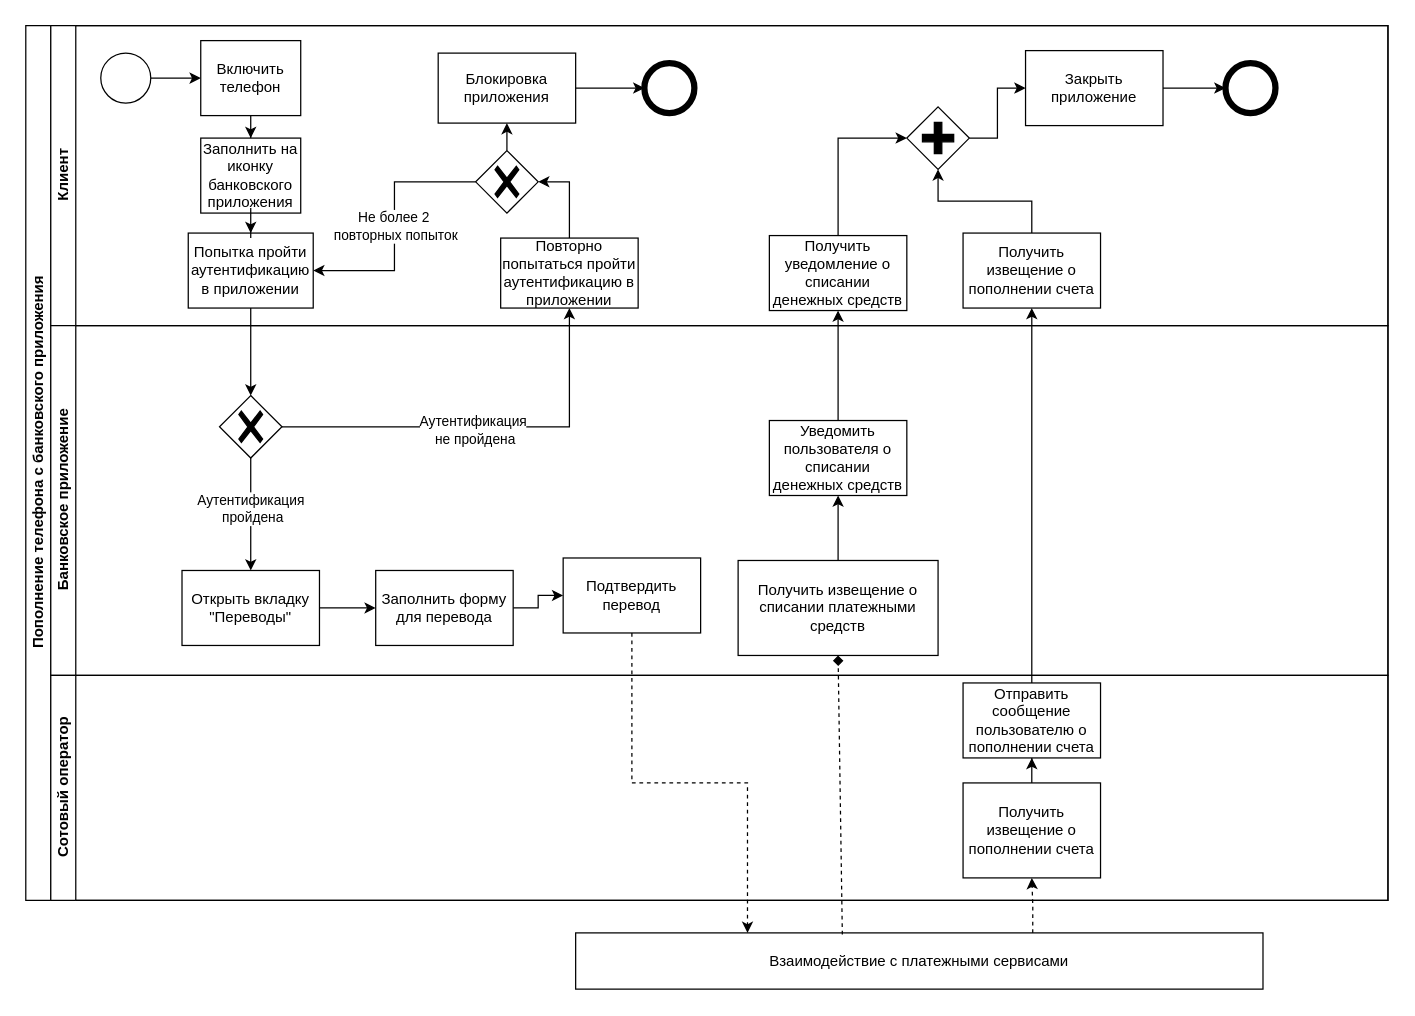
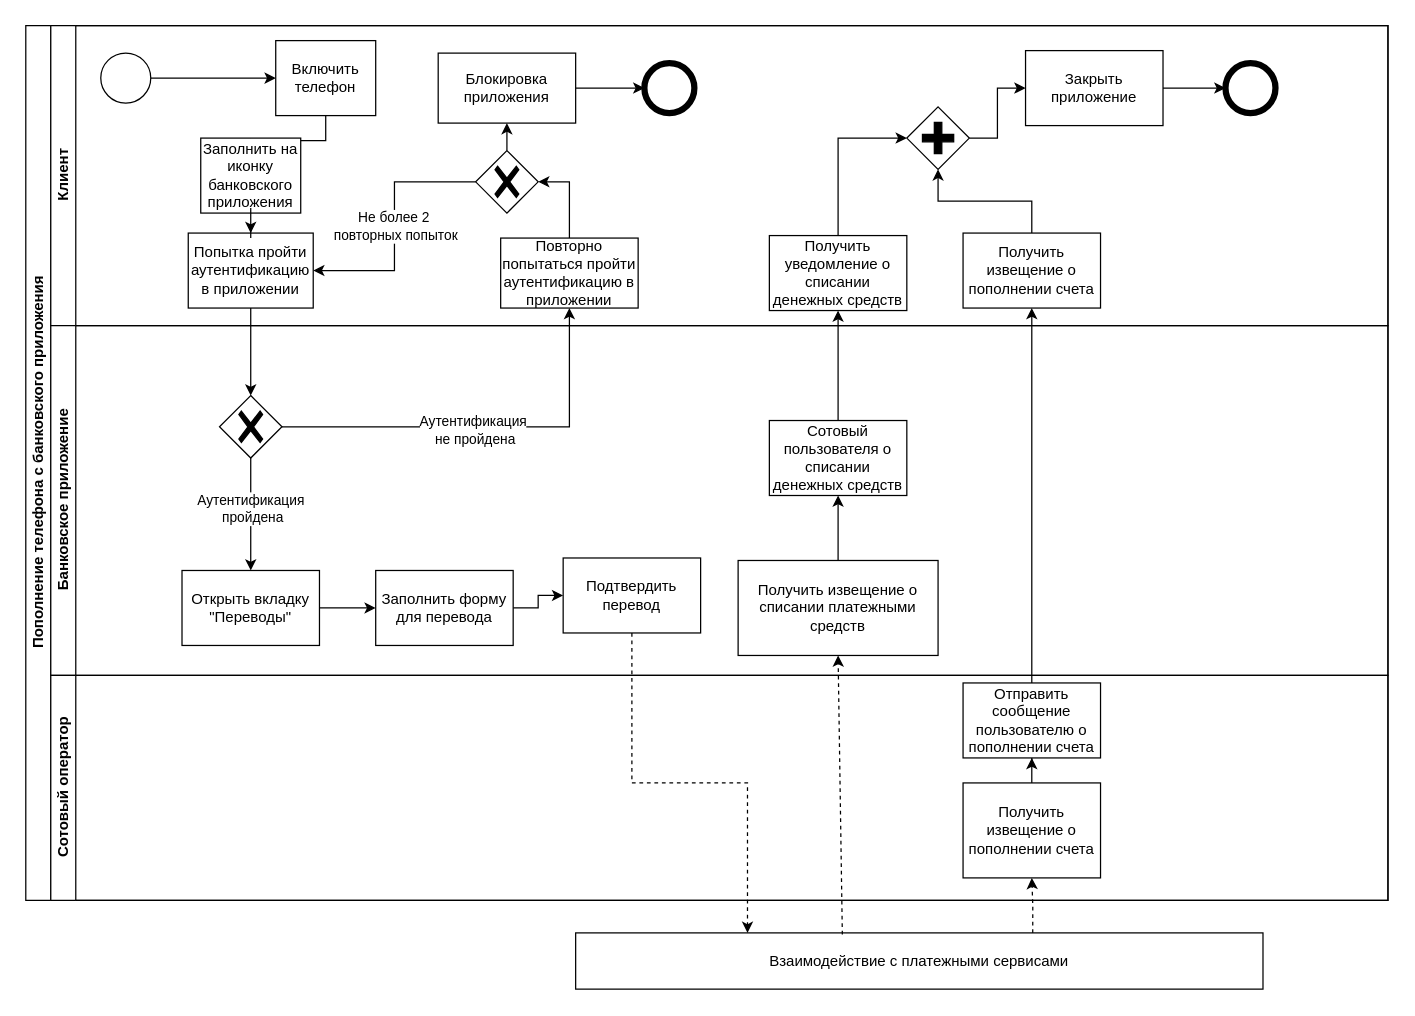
(251, 78) -> (326, 78)
(838, 458) -> (838, 458)
(838, 666) -> (838, 666)
